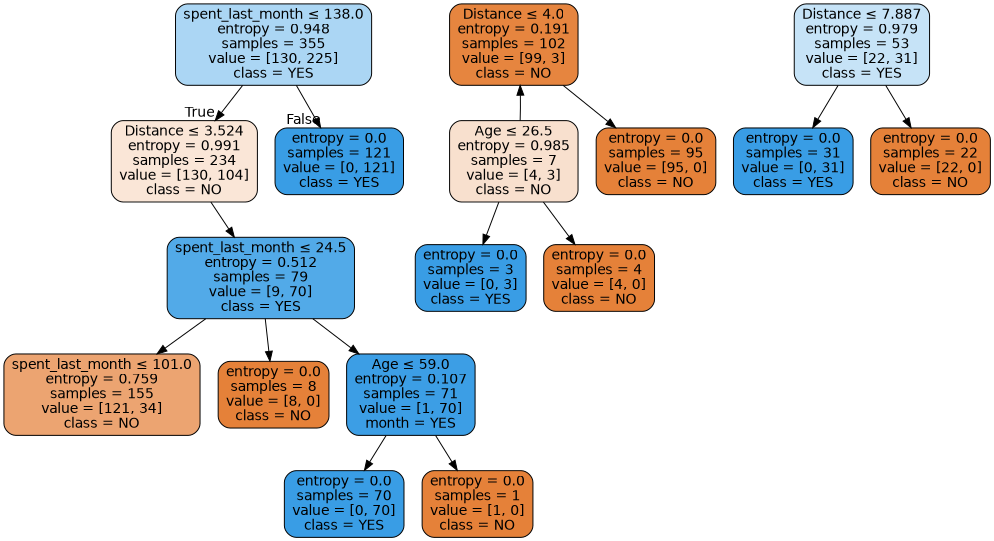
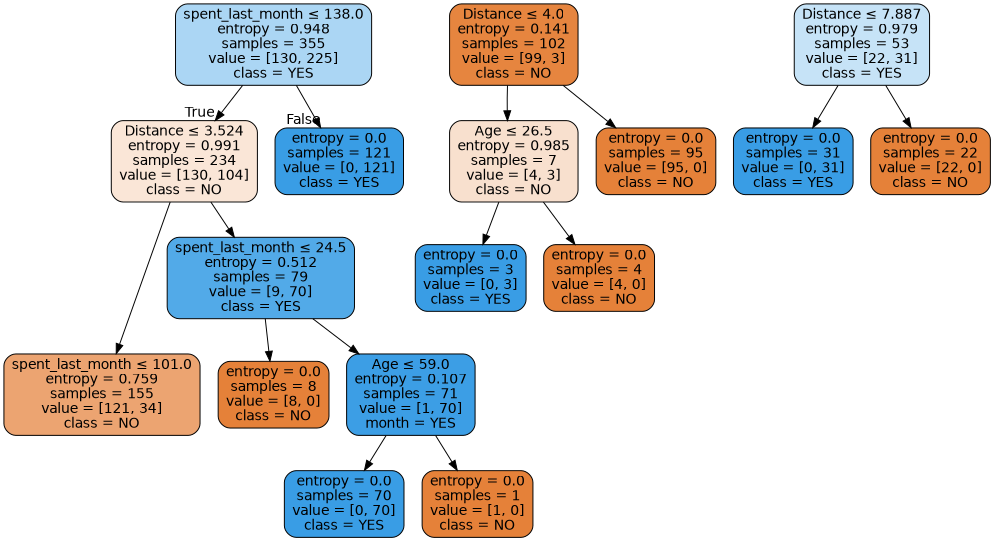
(514, 29) -> (514, 29)
(520, 108) -> (507, 98)
(185, 333) -> (145, 273)
